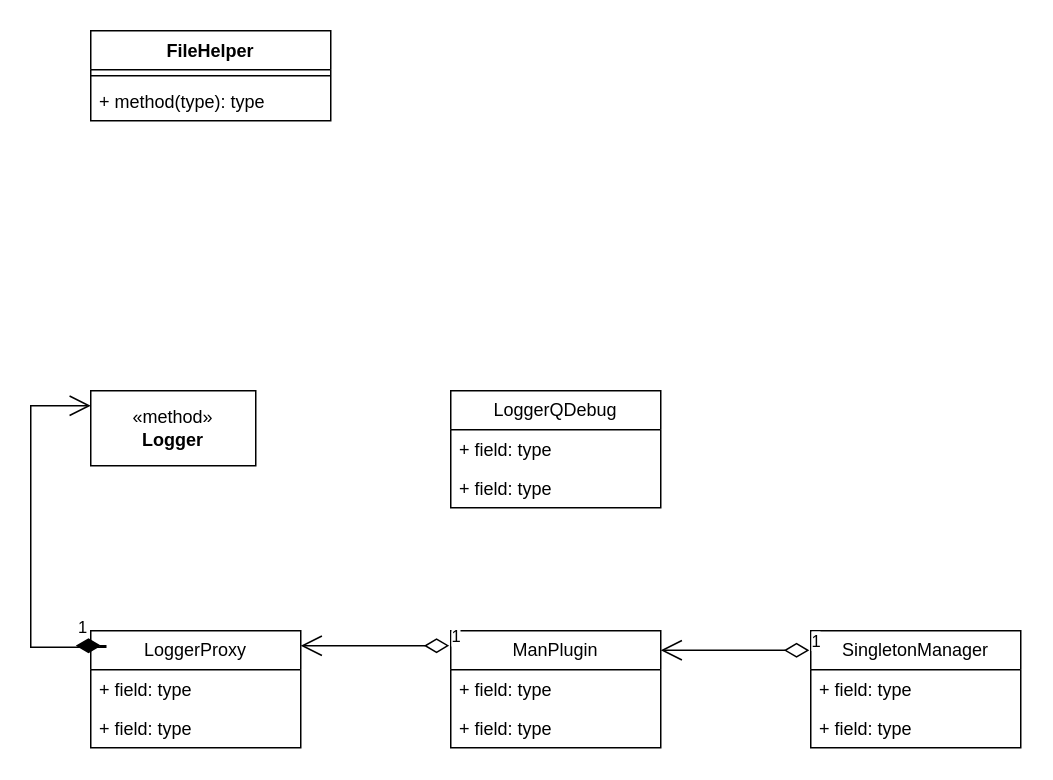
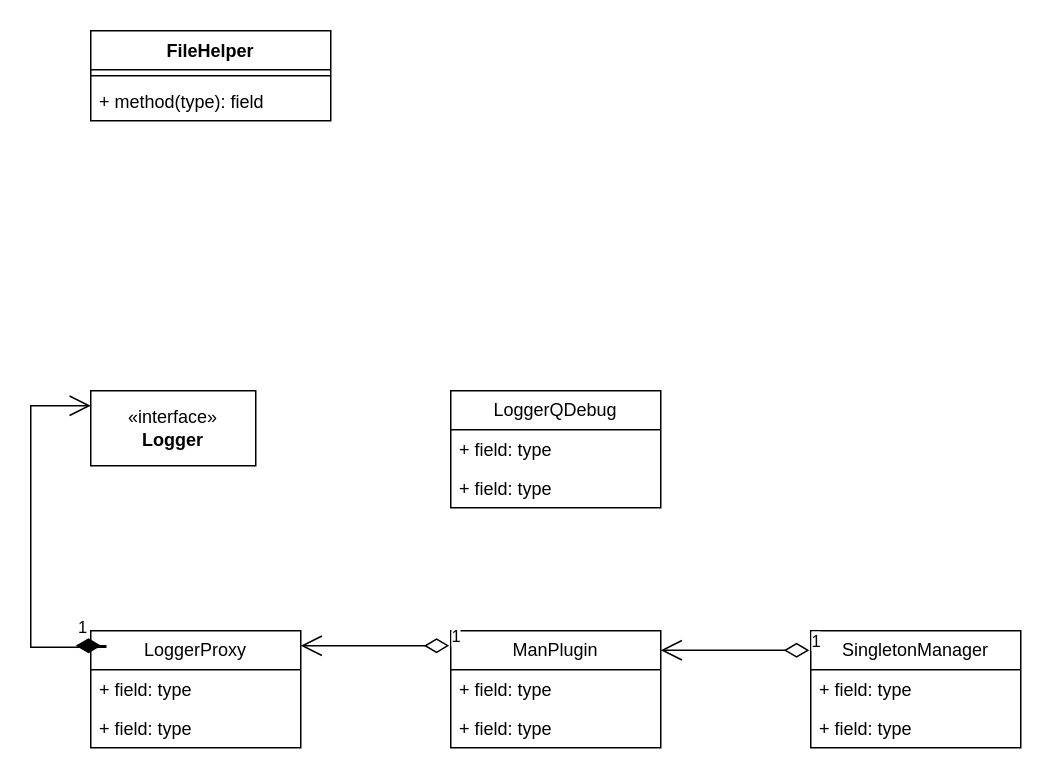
(194, 103) -> (194, 103)
(173, 428) -> (173, 428)
